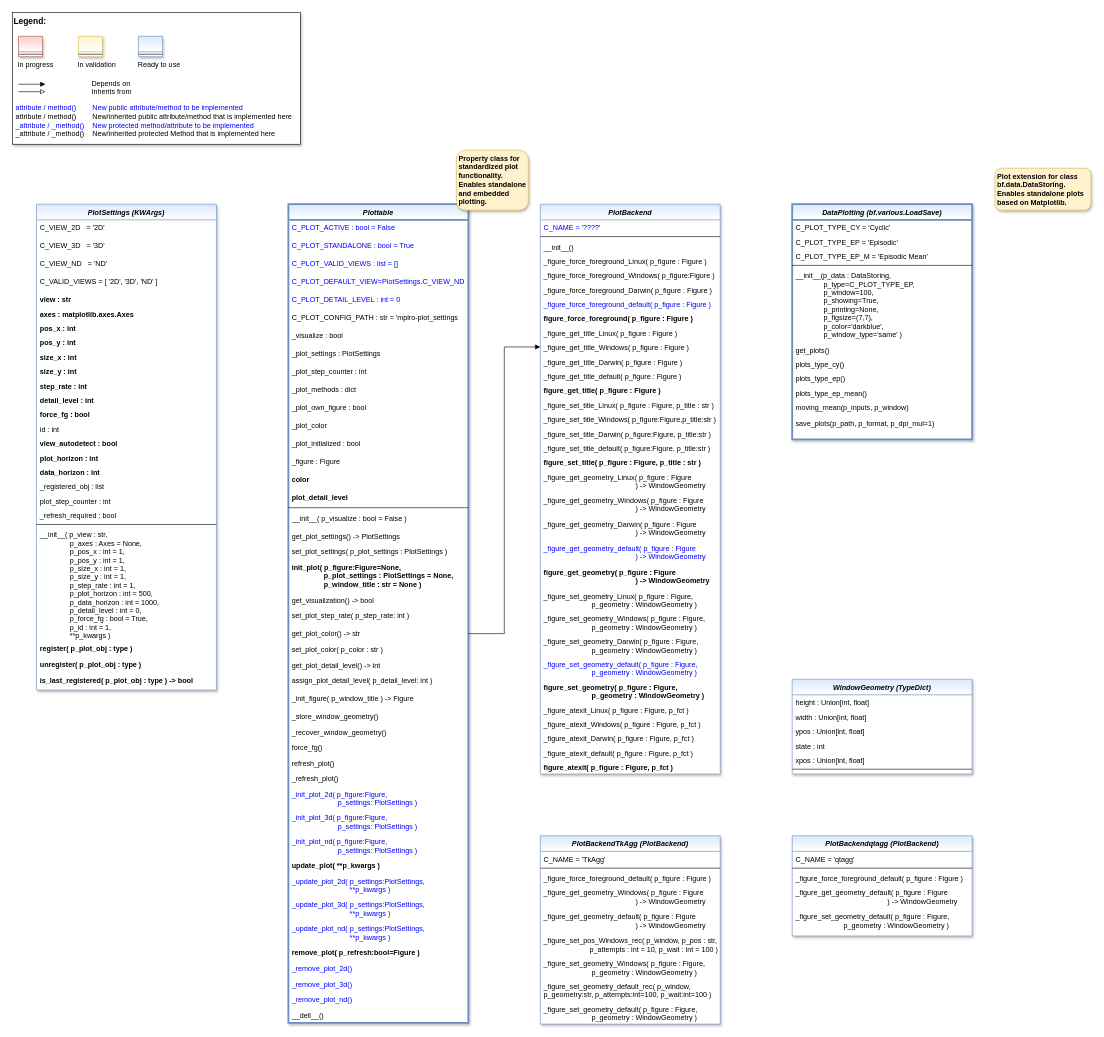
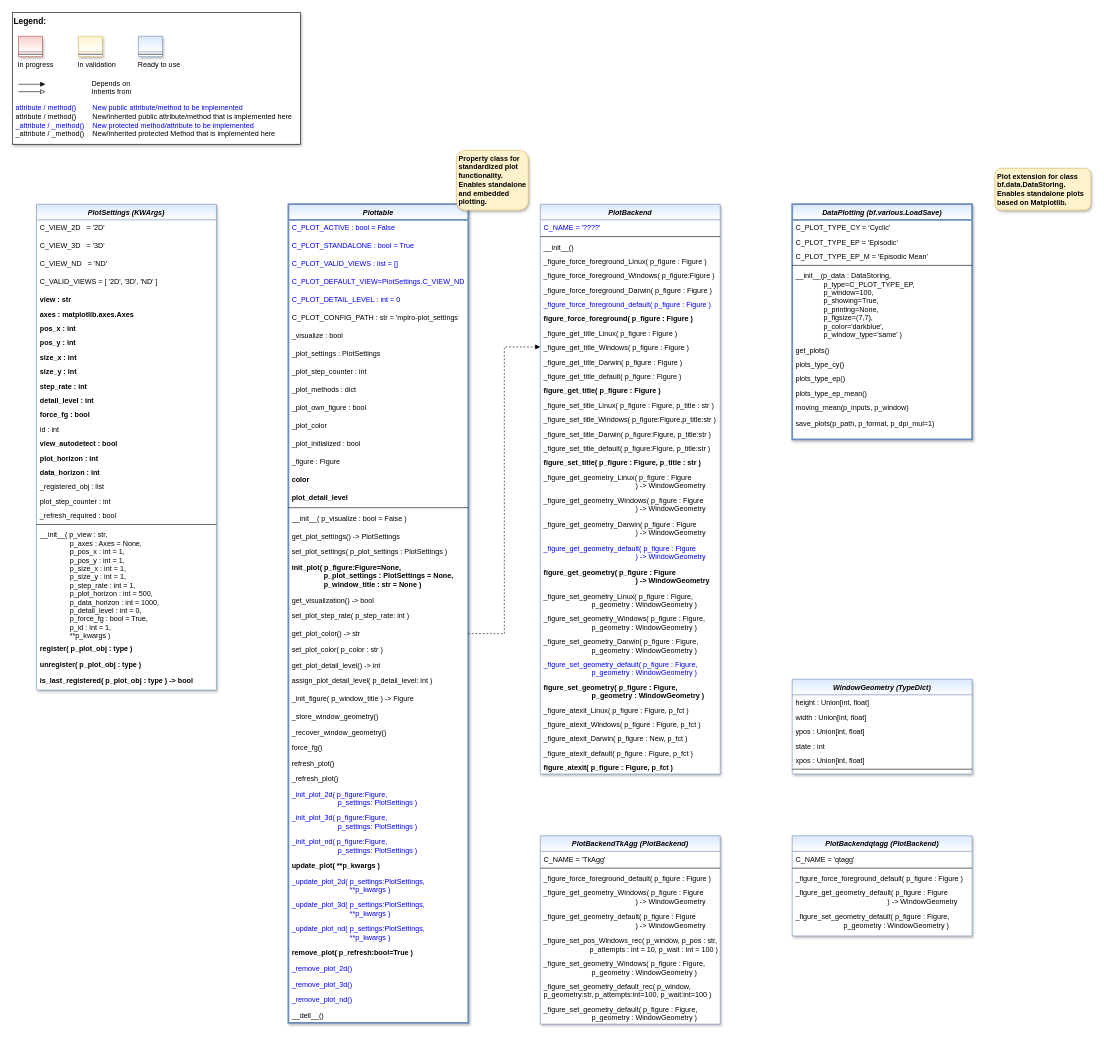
(504, 494) -> (504, 494)
(631, 739) -> (626, 739)
(359, 953) -> (355, 953)
